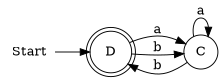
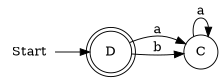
(163, 74) -> none
